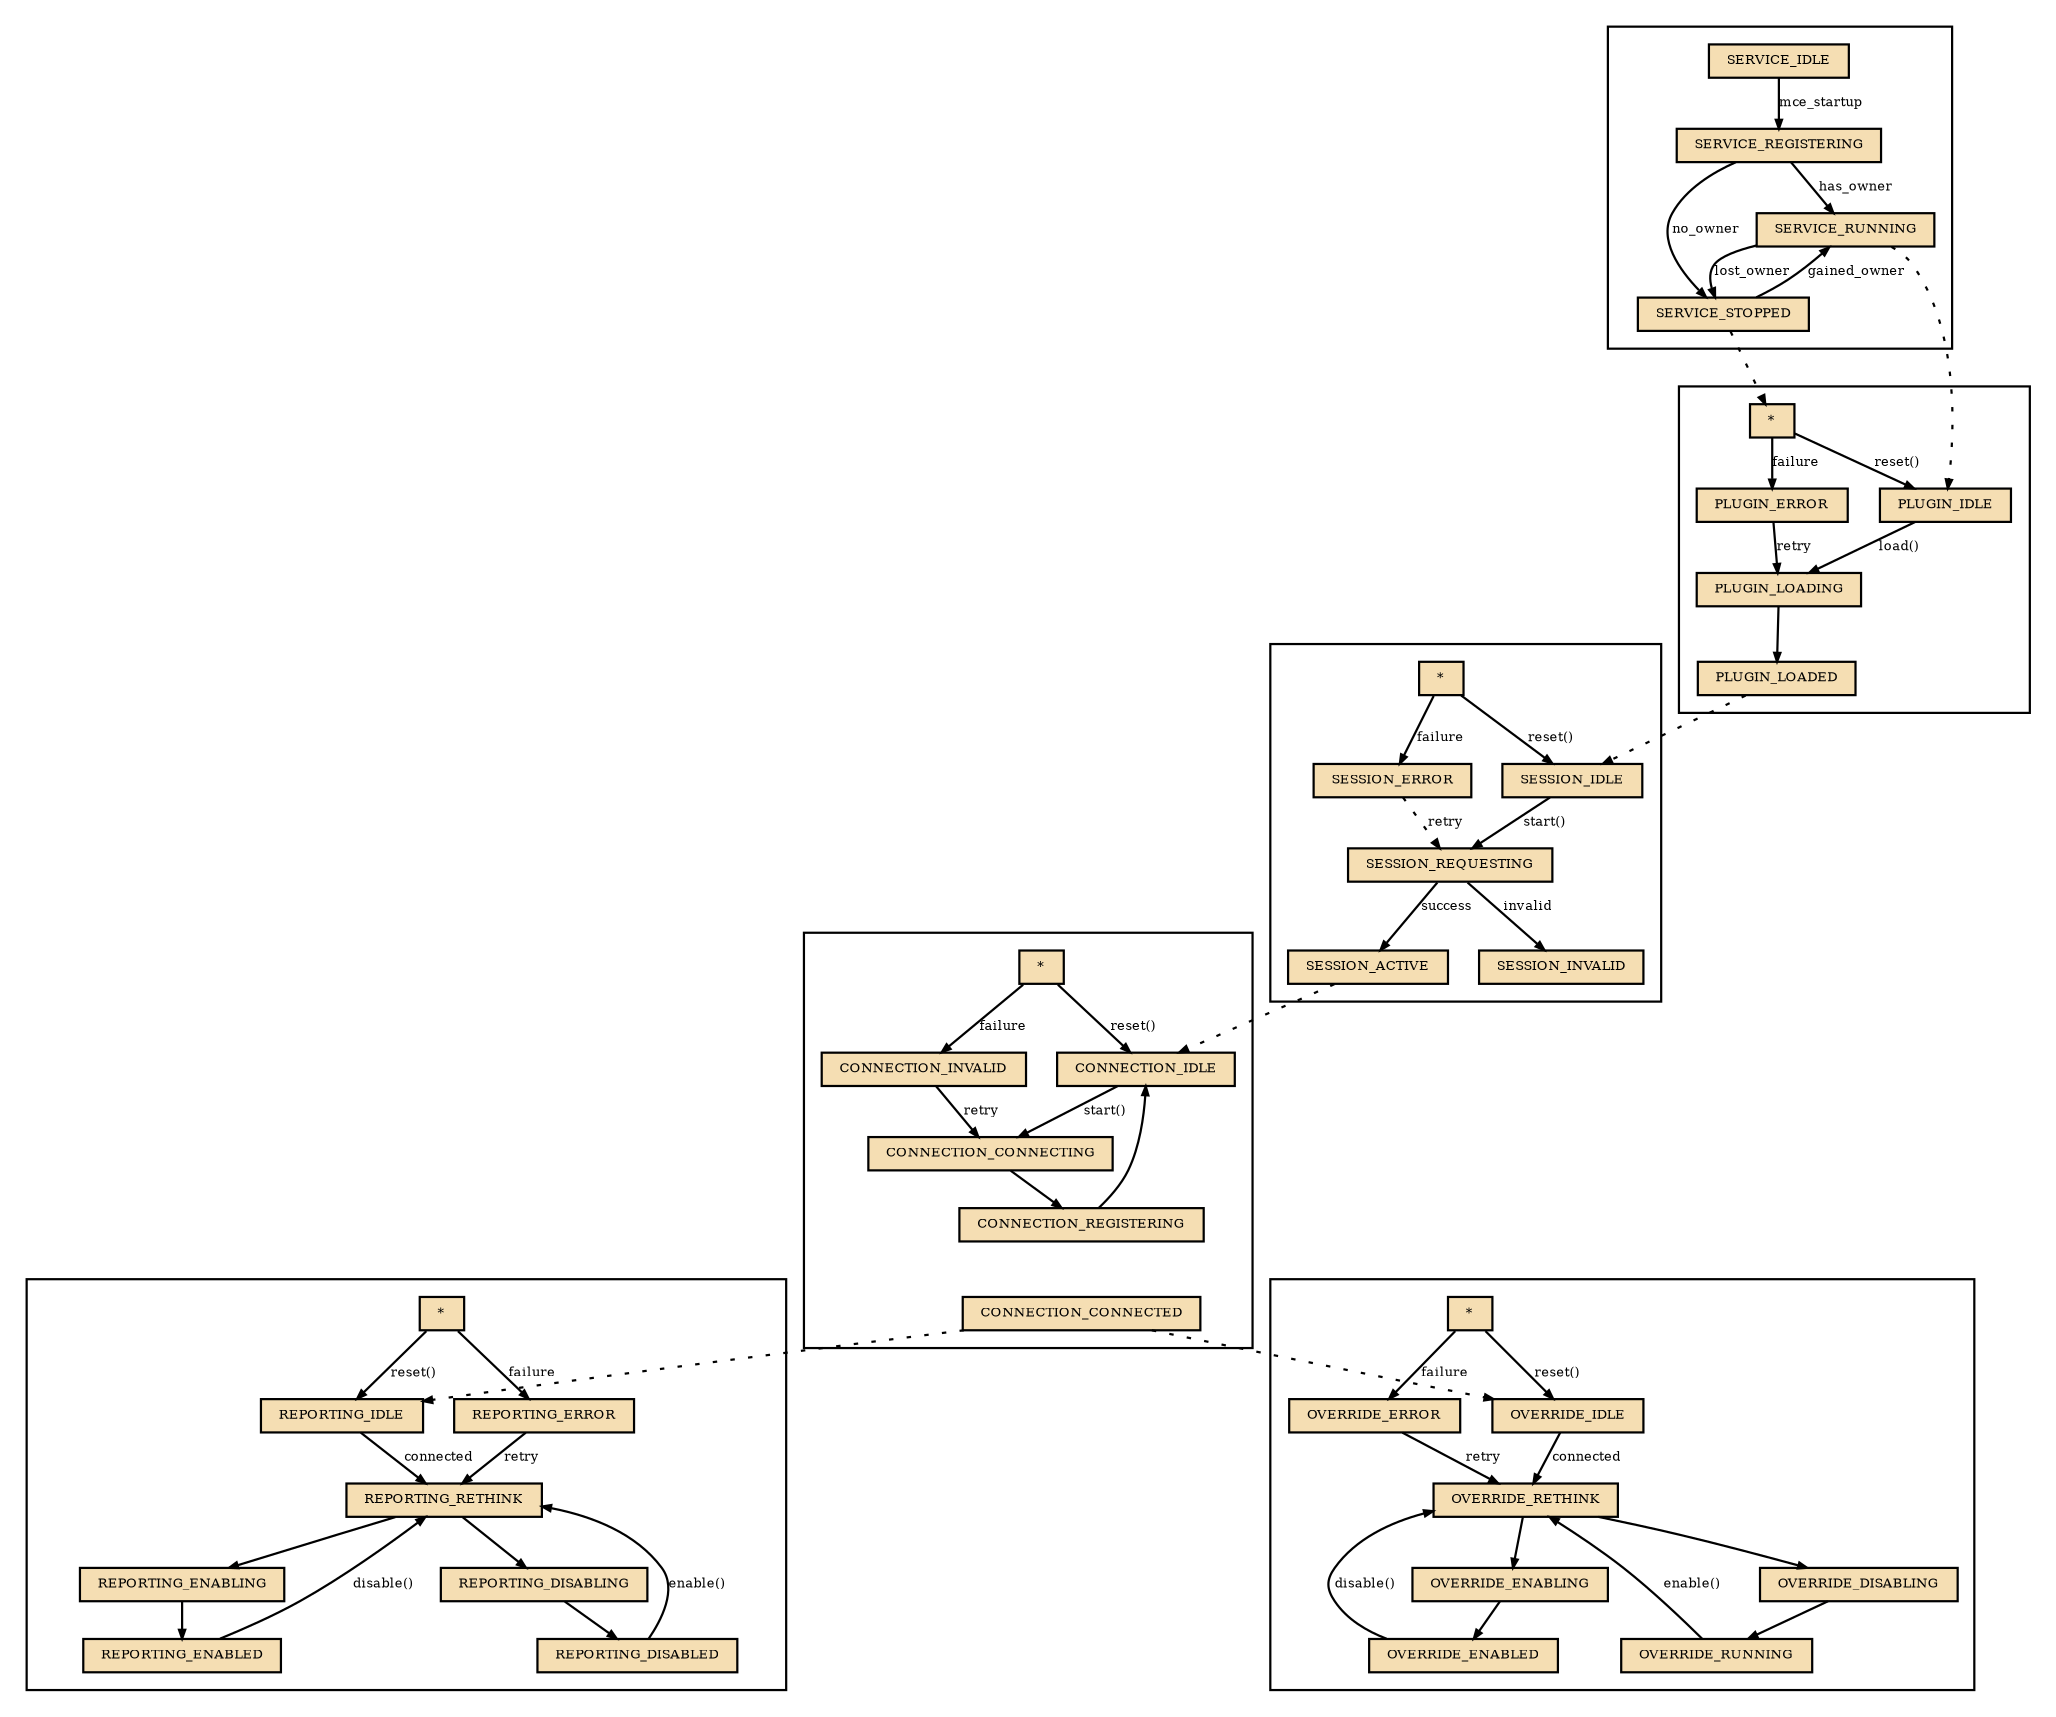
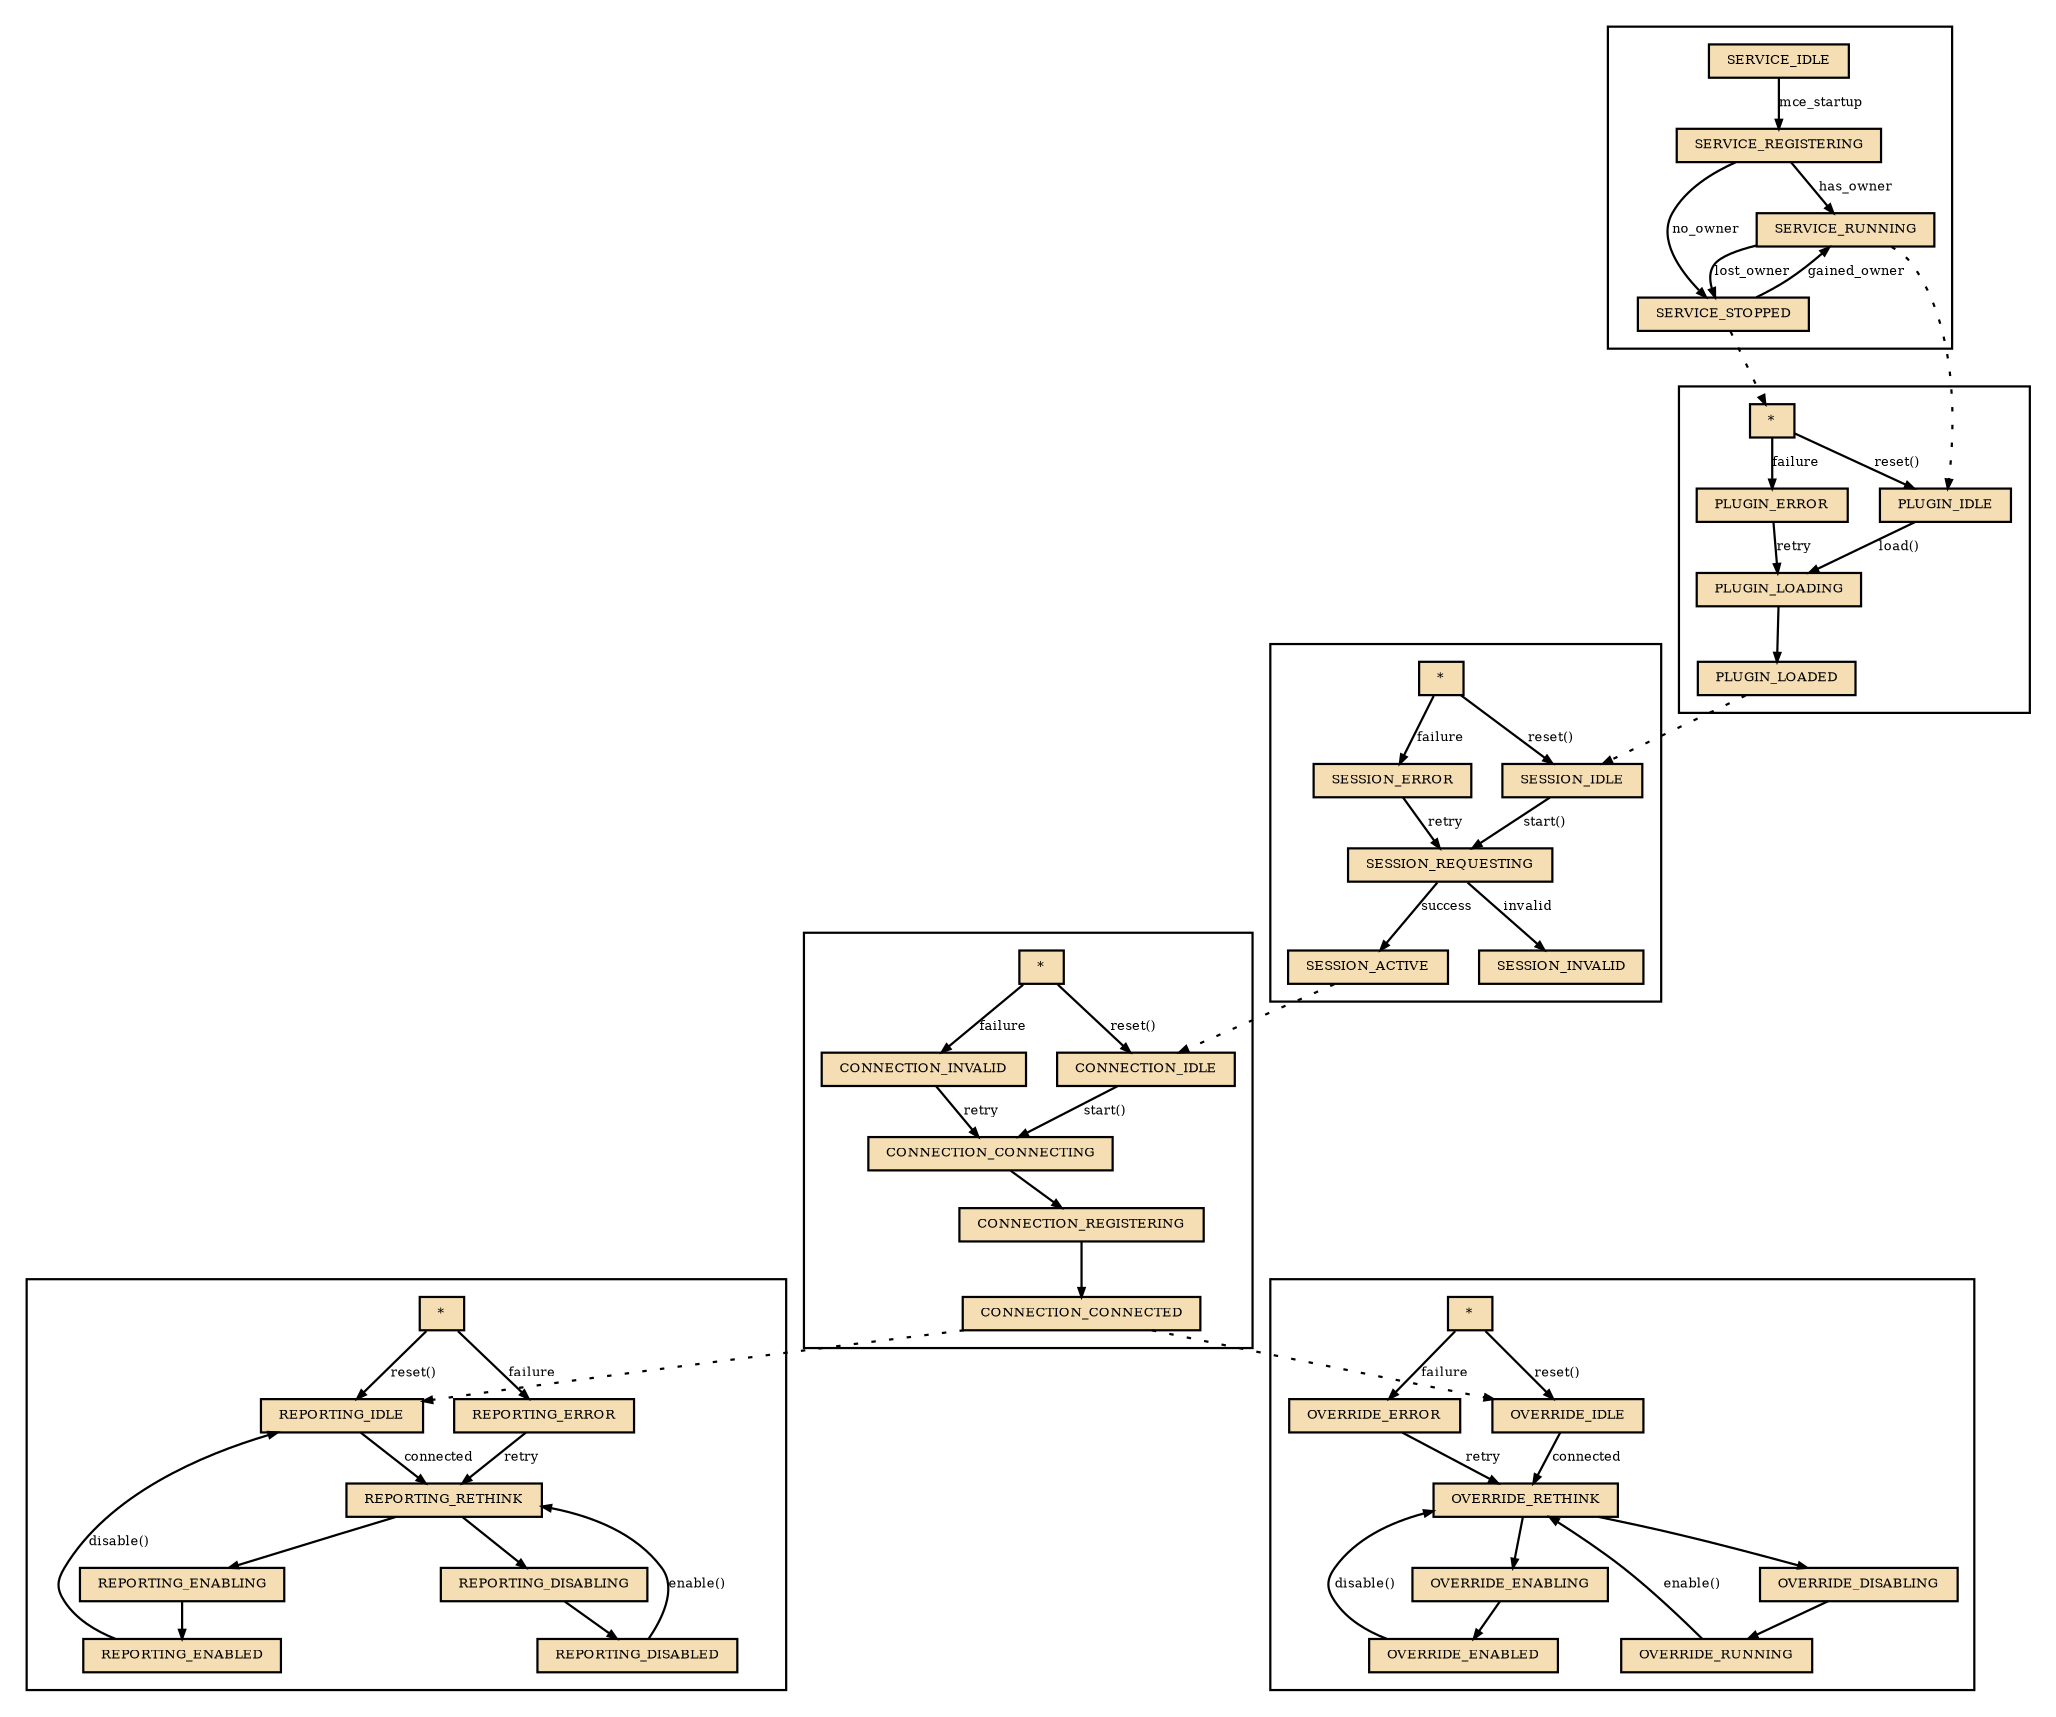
(1419, 819) -> (1419, 819)
(1134, 1157) -> (1082, 1265)
(323, 1588) -> (114, 1512)
